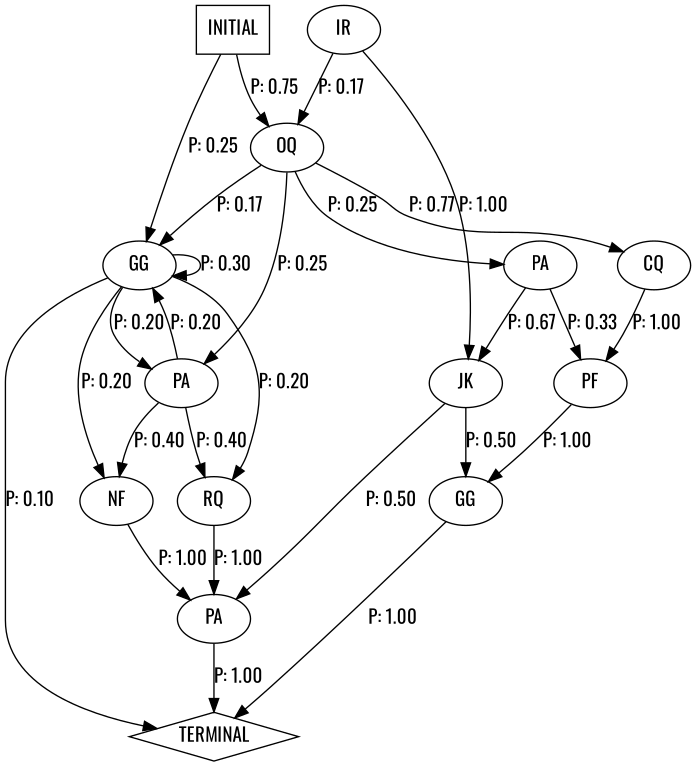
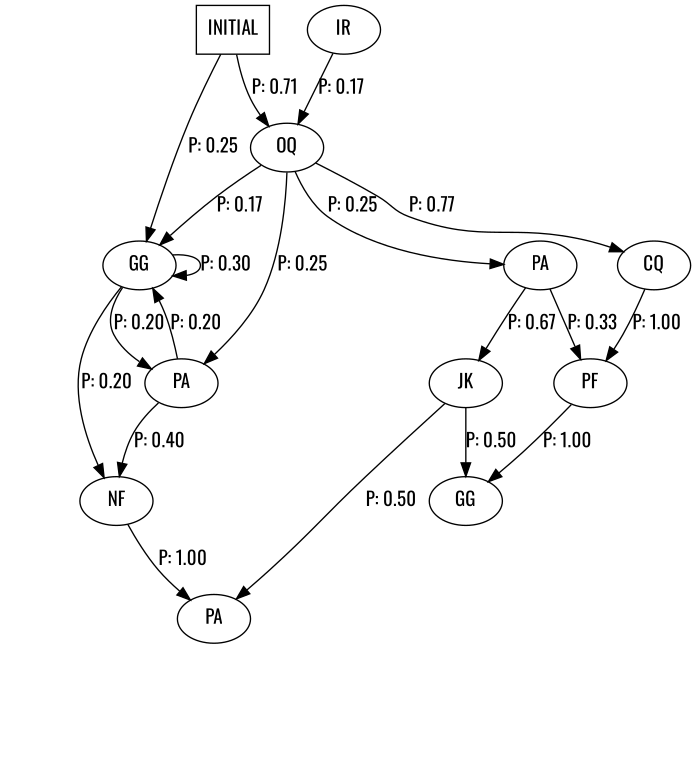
(275, 89) -> (275, 89)
(451, 186) -> none
(214, 501) -> none
(214, 737) -> none
